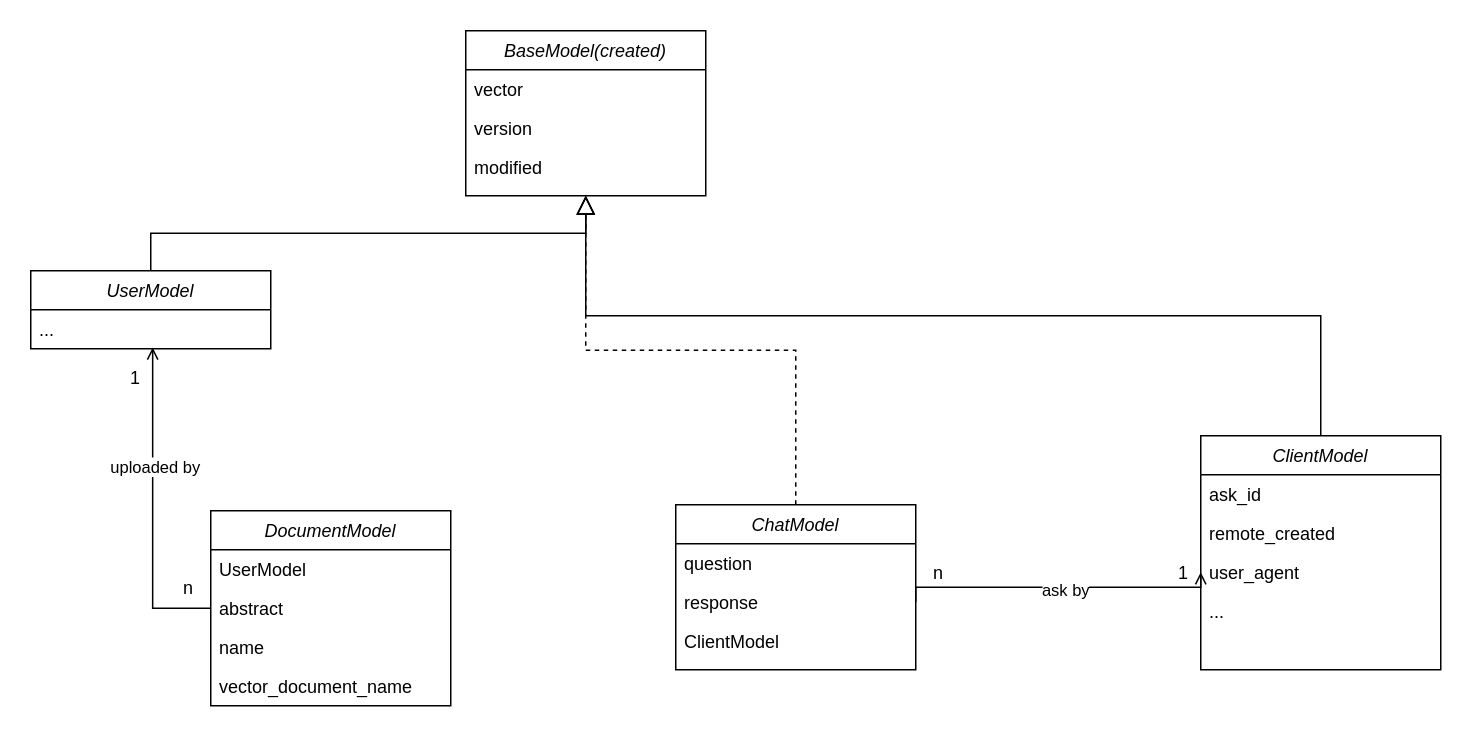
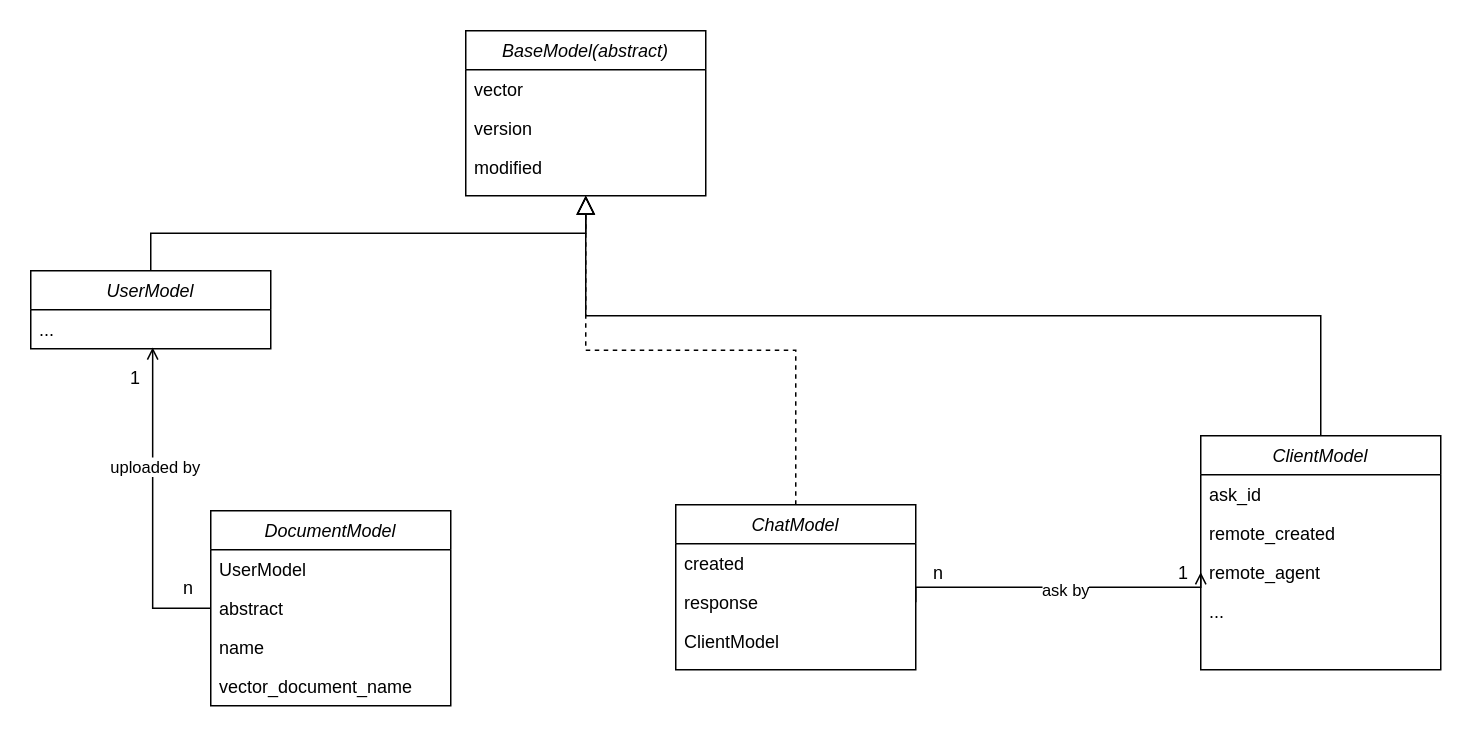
(585, 51) -> (585, 51)
(722, 564) -> (719, 564)
(1259, 573) -> (1269, 573)
